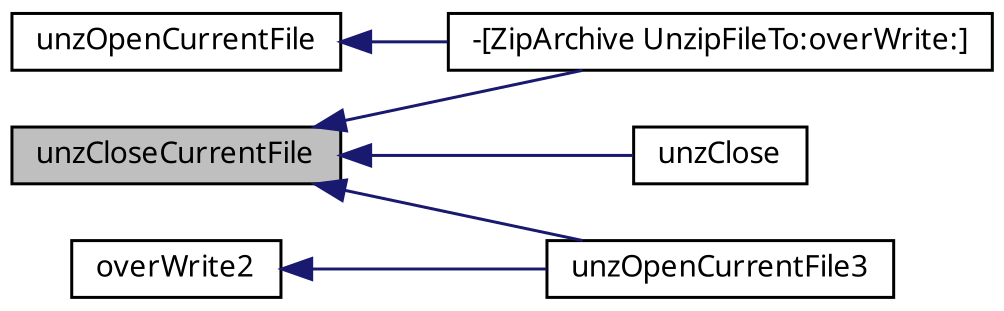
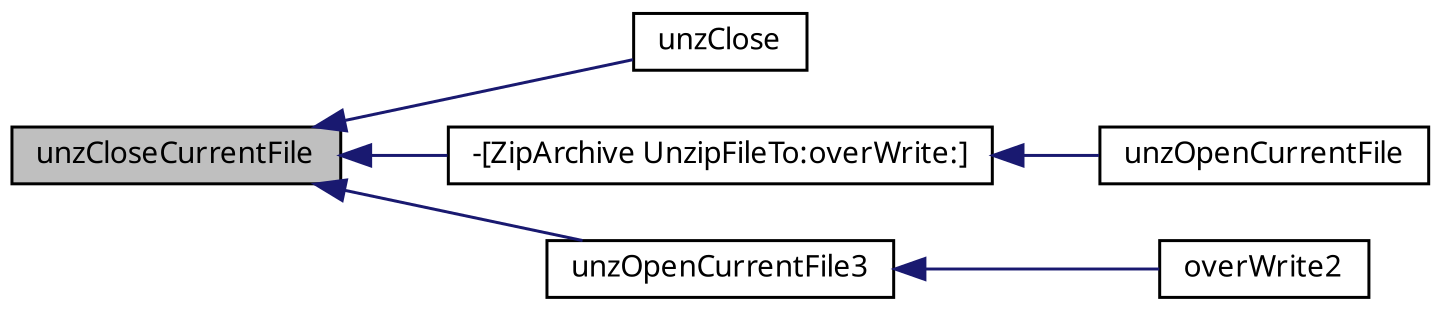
(409, 42) -> (1061, 155)
(429, 269) -> (1042, 269)
